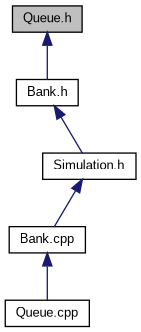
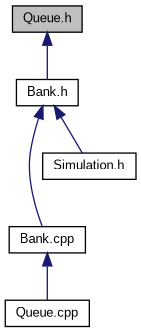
(65, 209) -> (30, 173)
